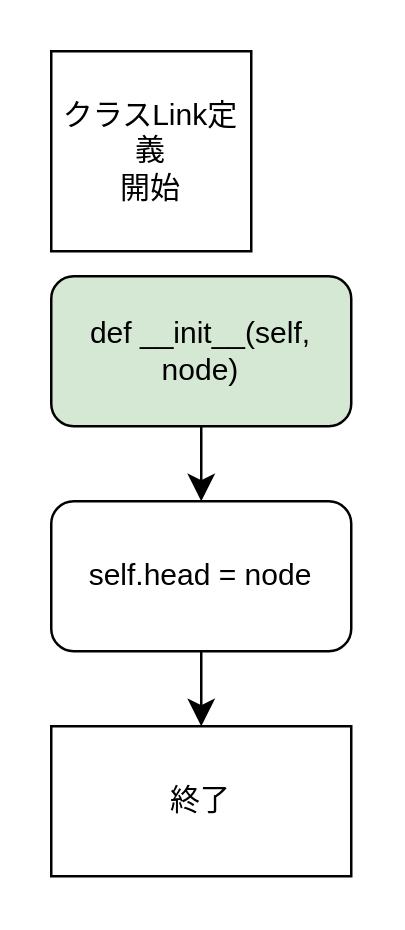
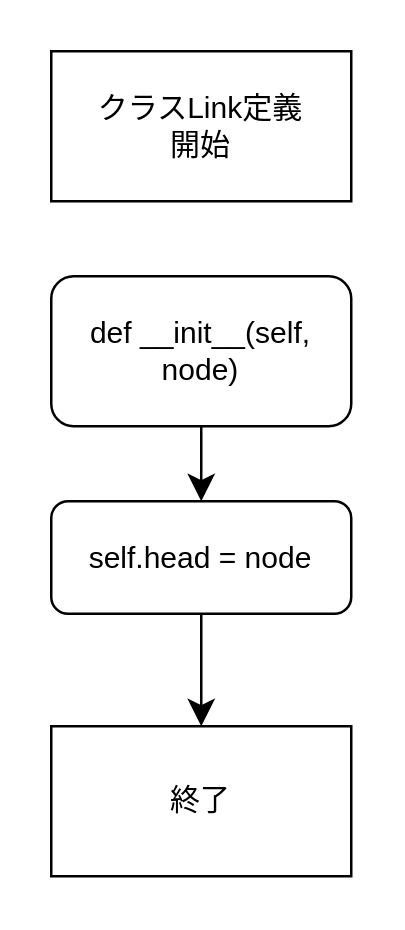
(151, 151) -> (201, 126)
(201, 351) -> (201, 351)
(201, 576) -> (201, 558)
